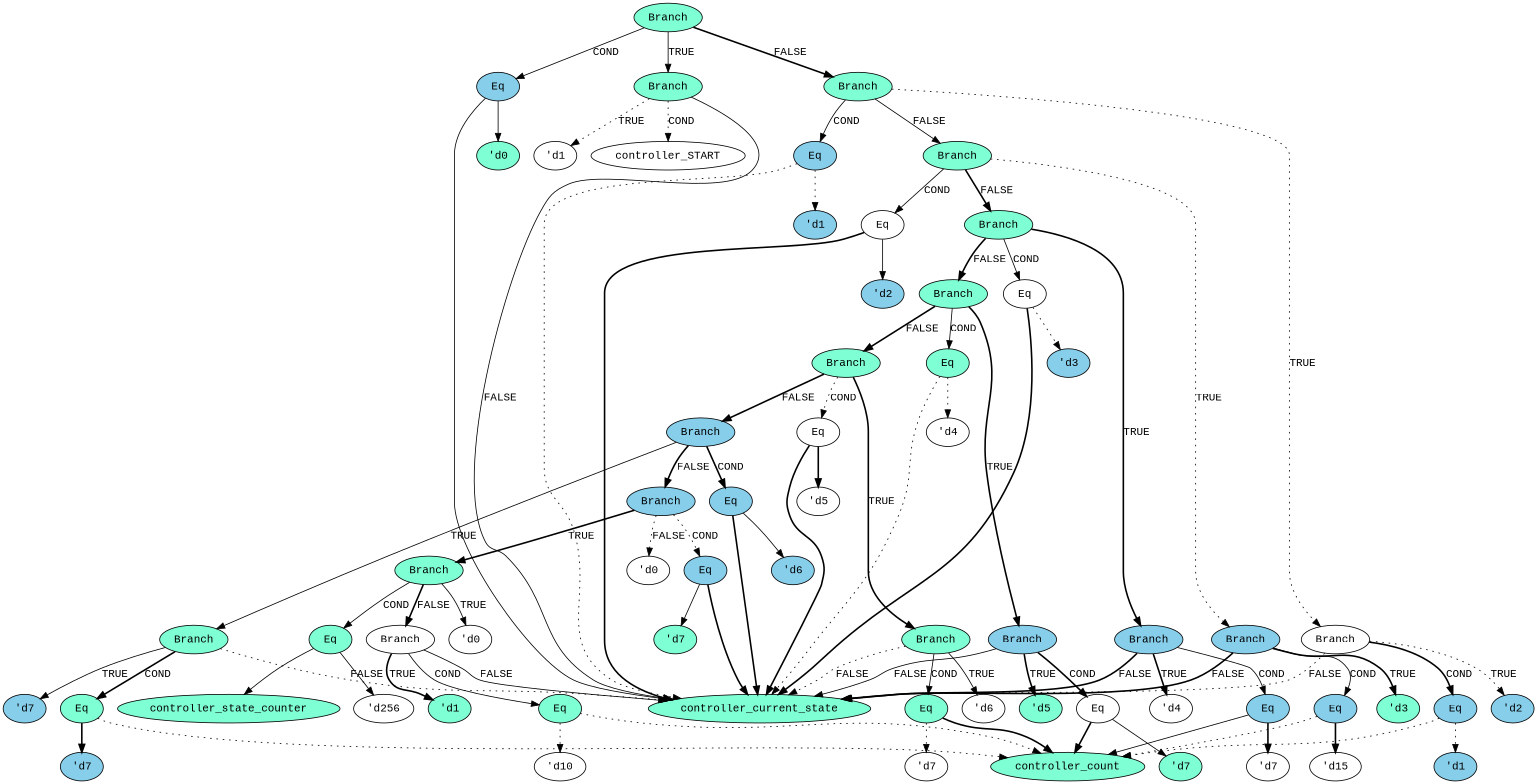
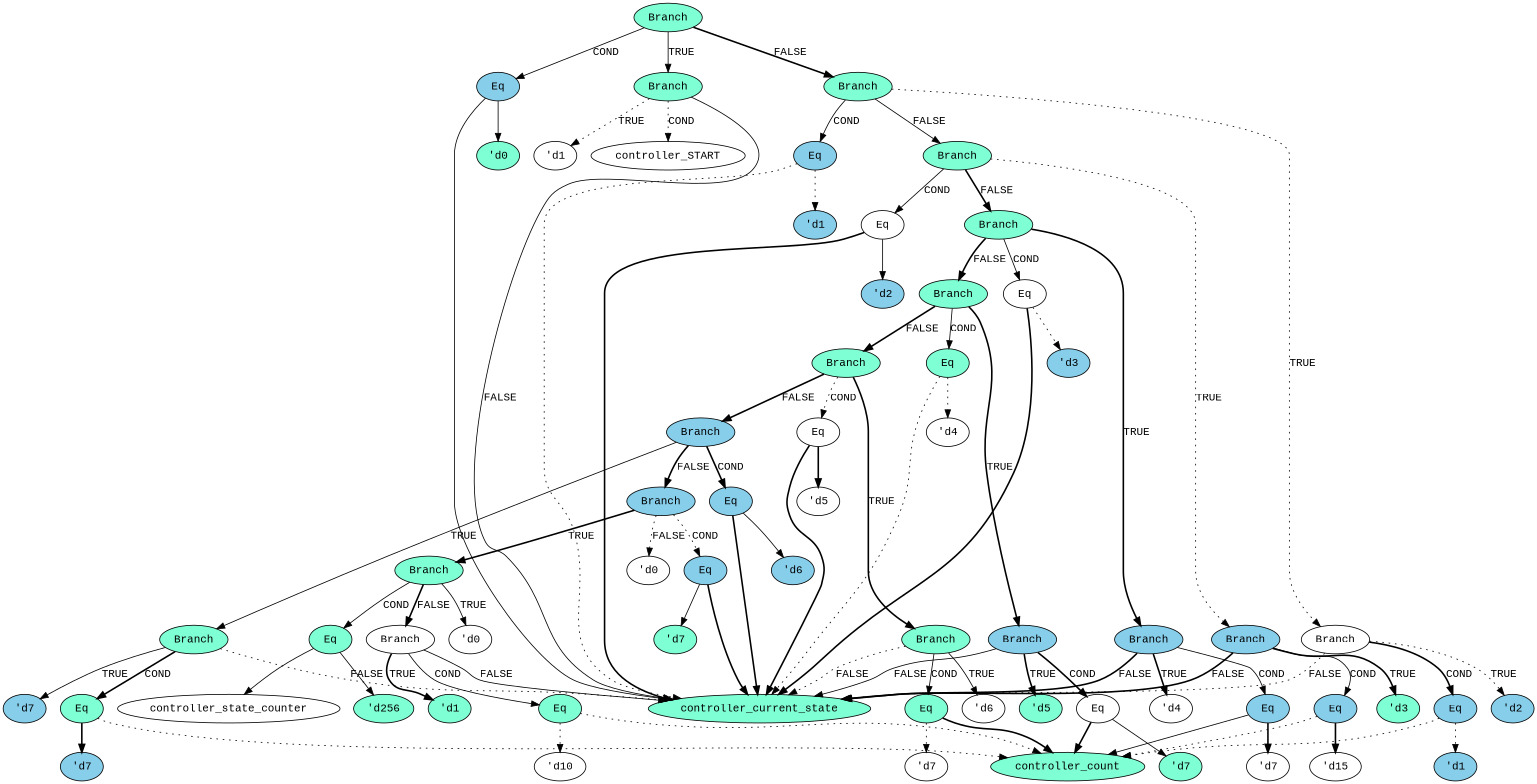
(229, 709) -> (229, 709)
(384, 709) -> (384, 709)
